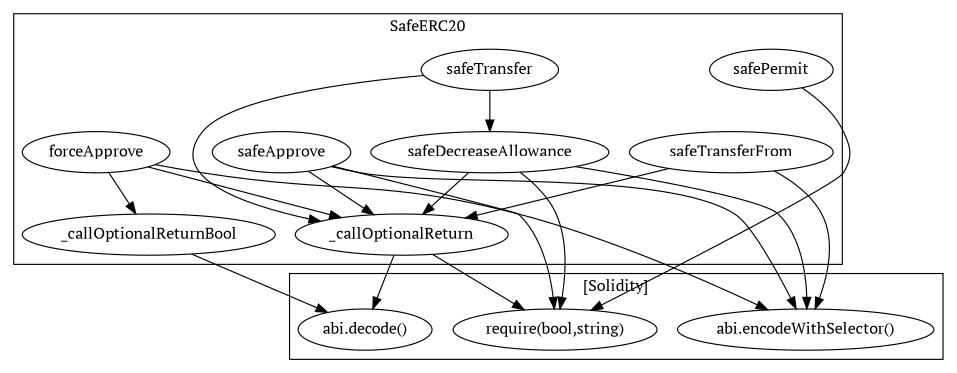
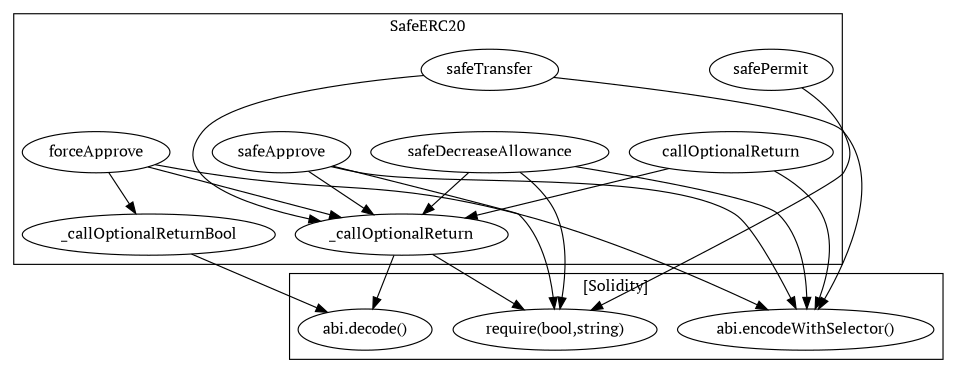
(490, 105) -> (789, 112)
(731, 152) -> (731, 152)
